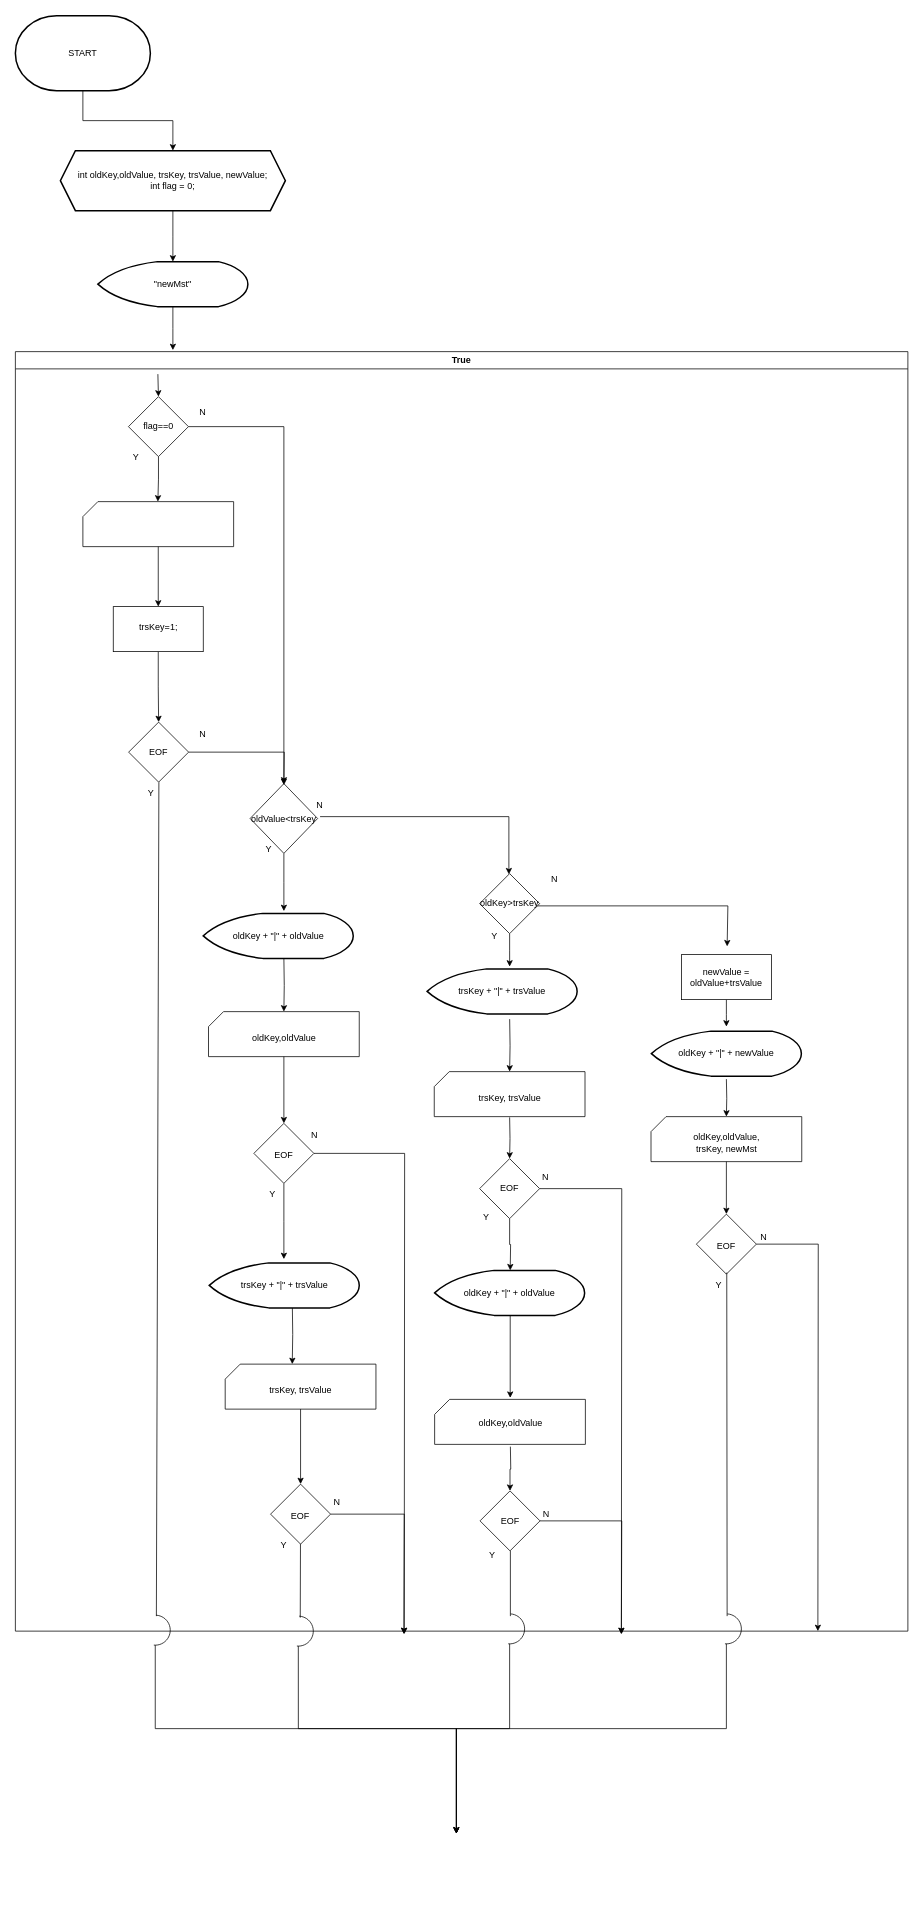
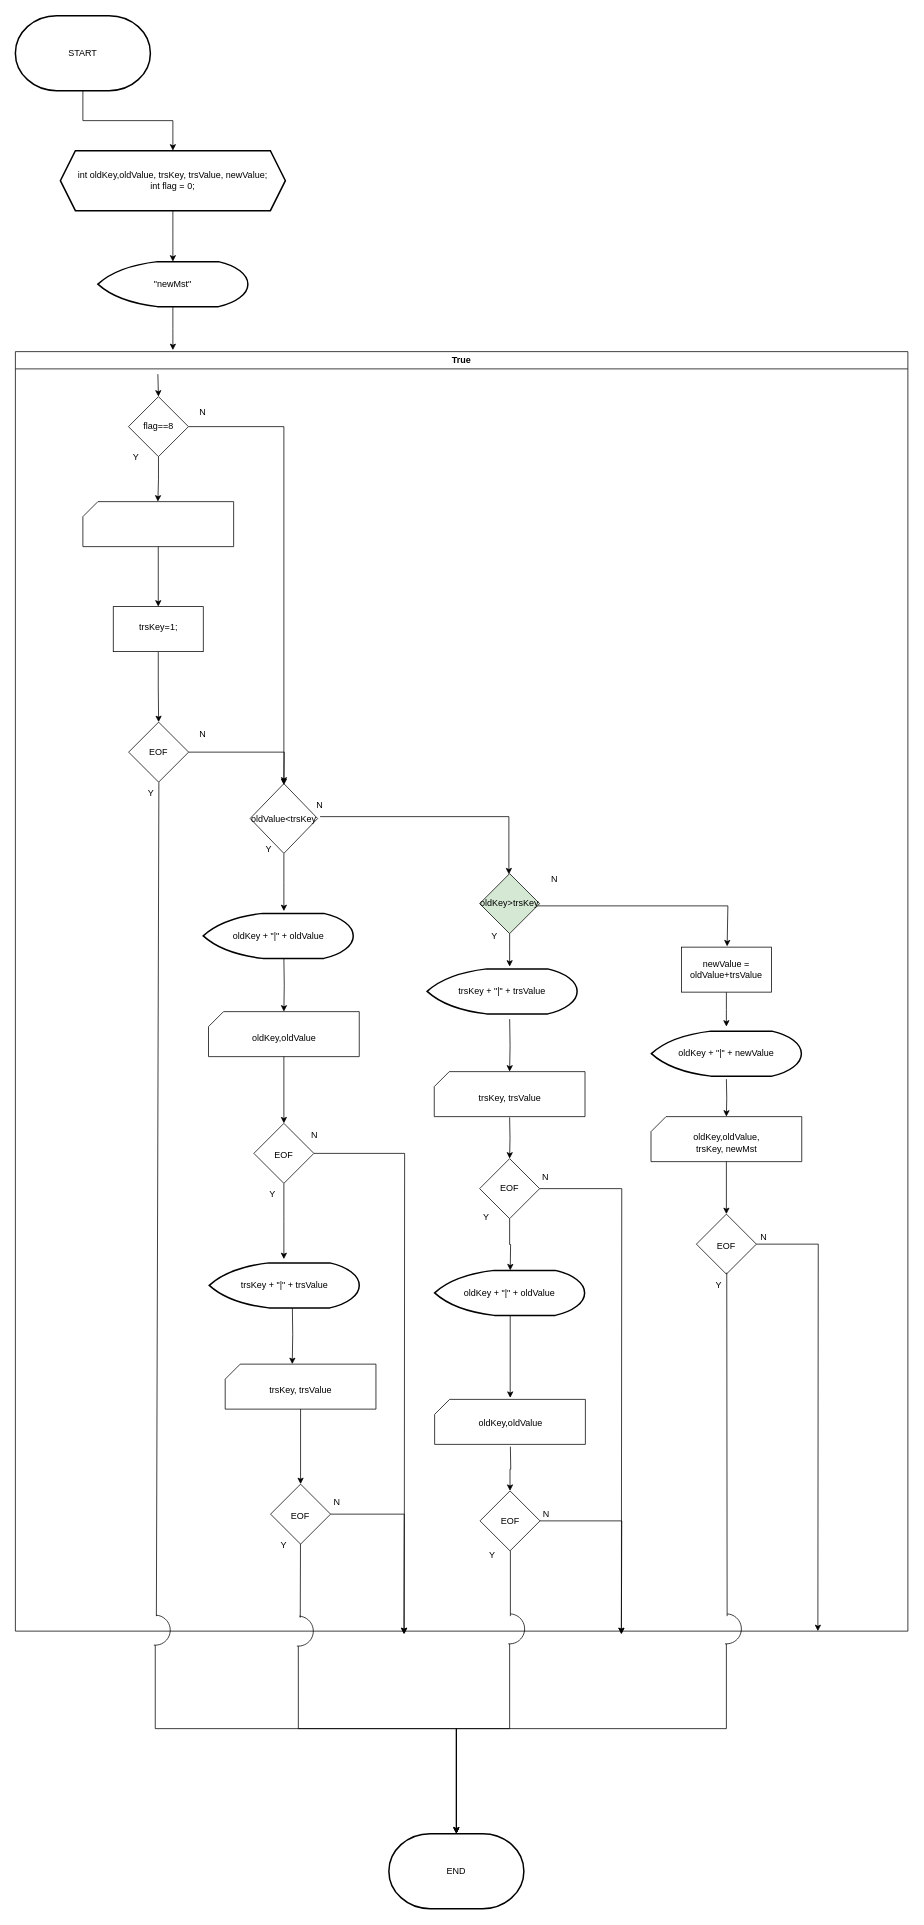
(159, 426) -> (159, 426)
(510, 903) -> (510, 903)
(726, 977) -> (726, 969)
none -> (456, 1871)
